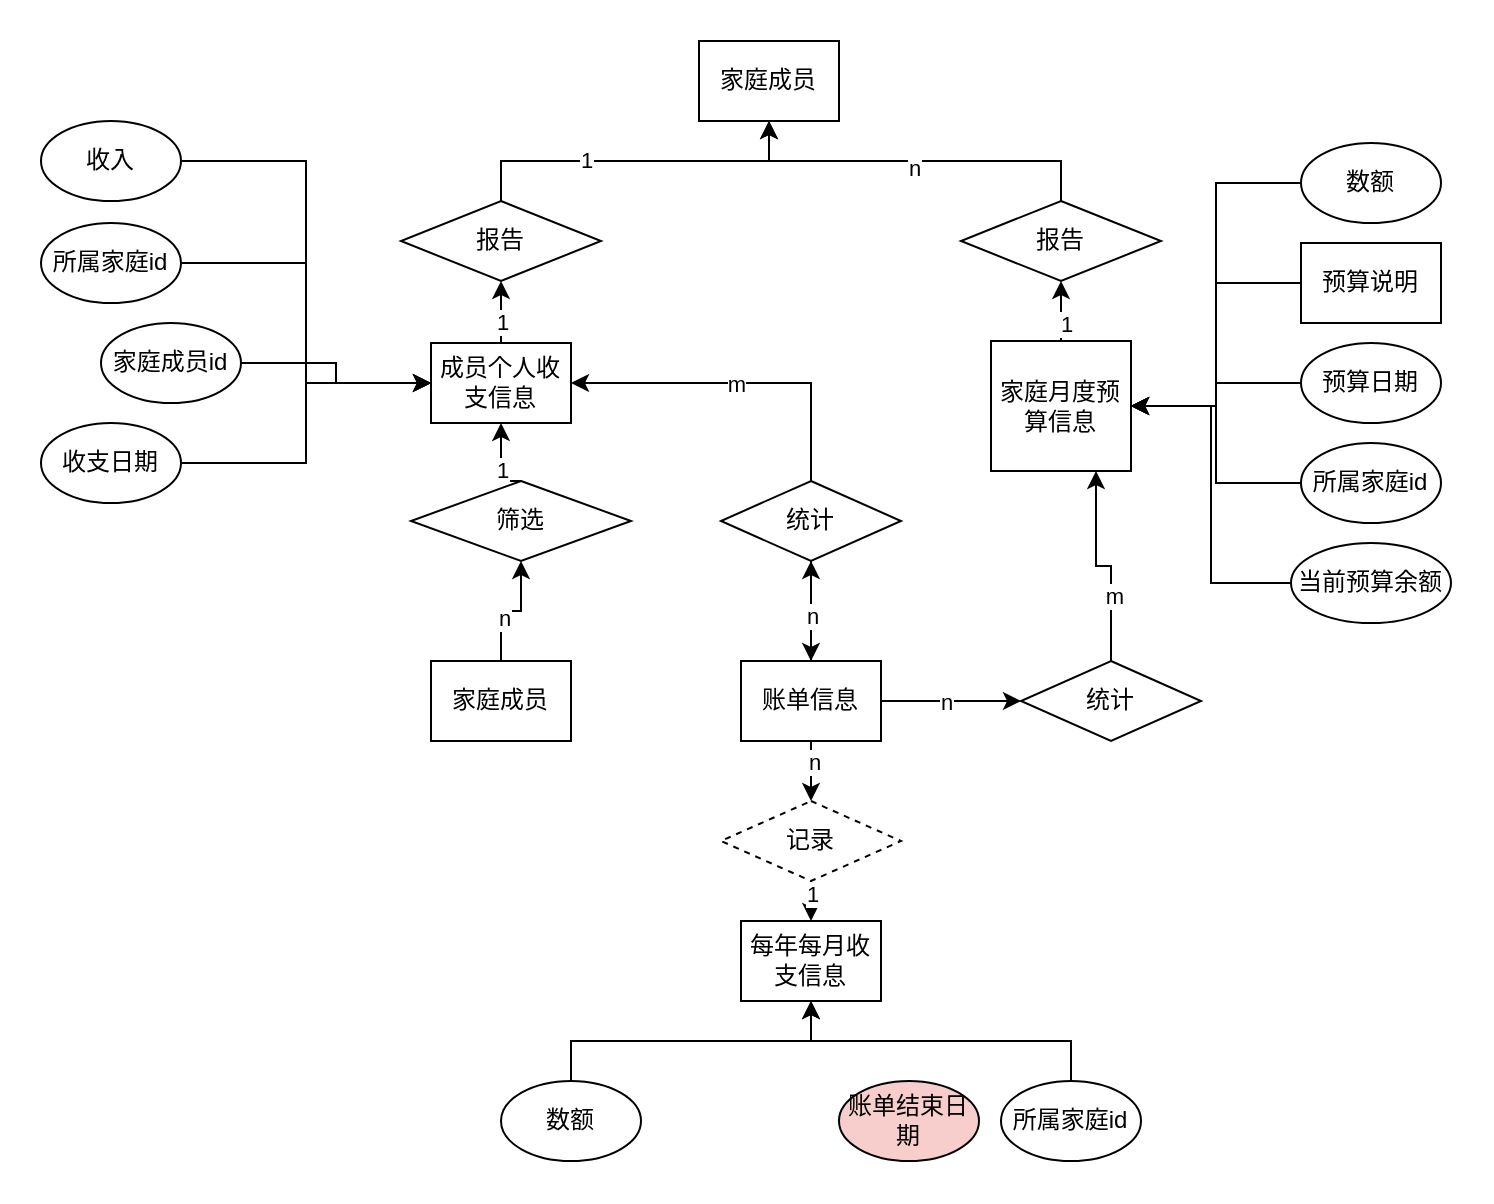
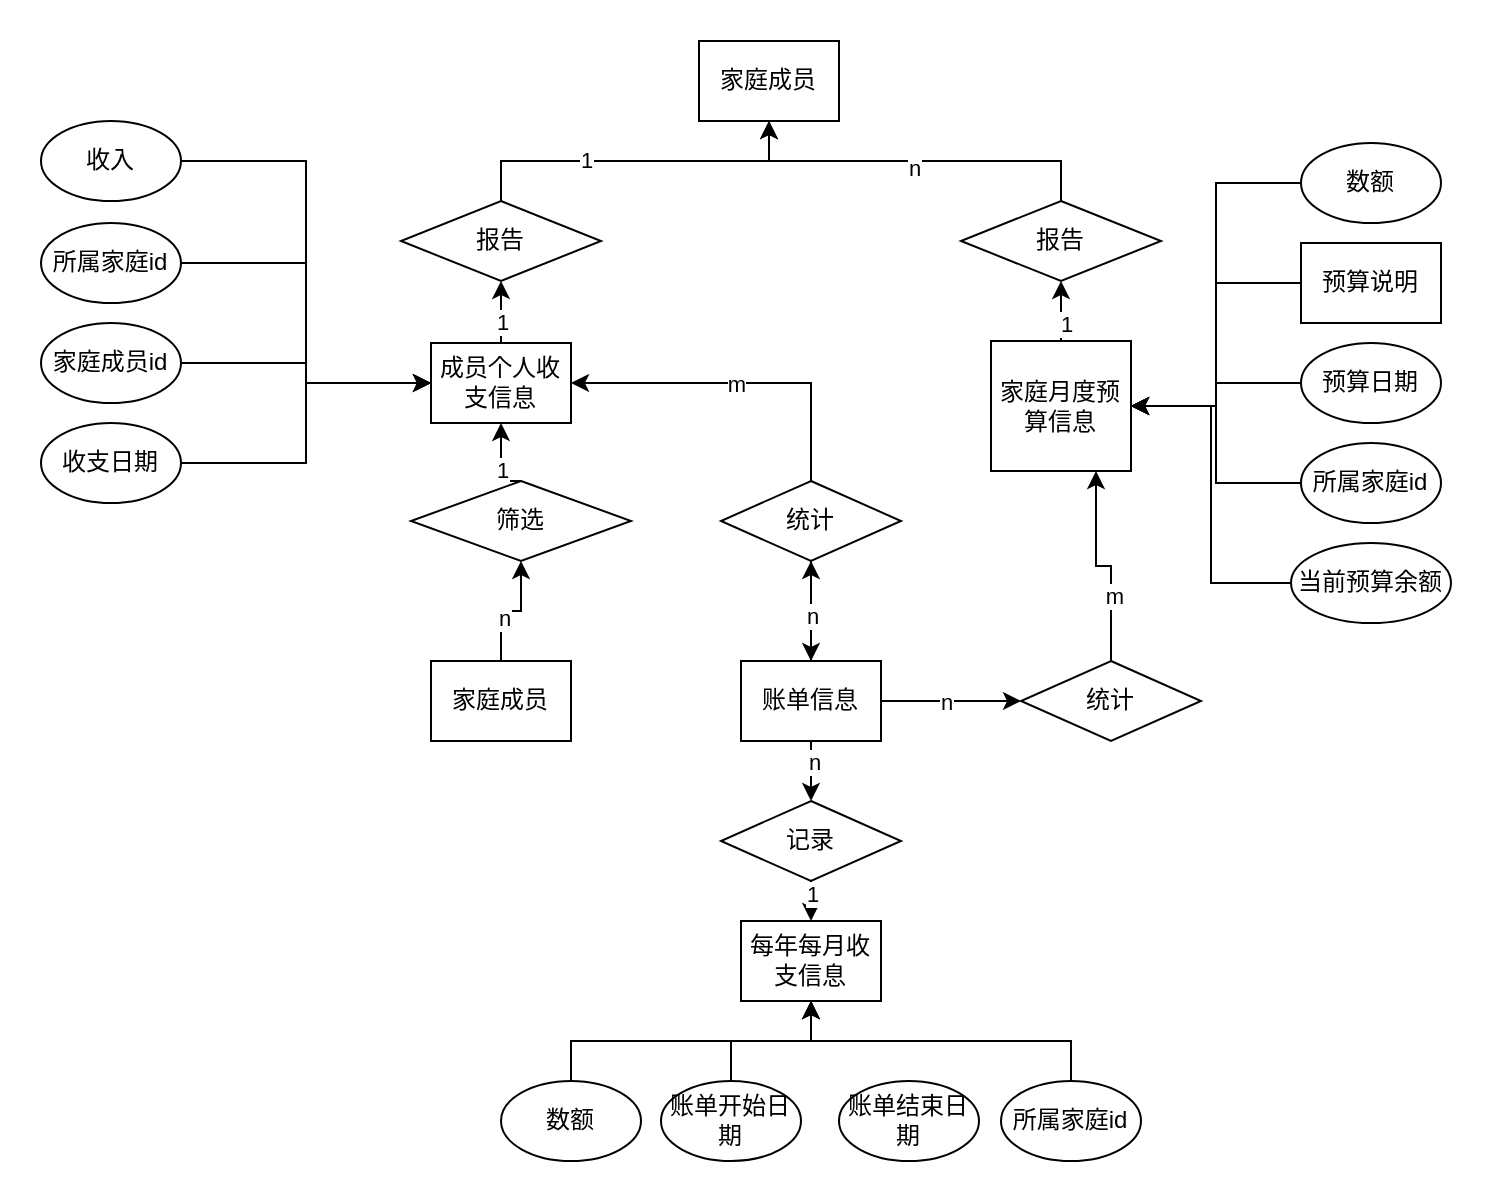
(171, 363) -> (111, 363)
(811, 841) -> (811, 841)
none -> (731, 1063)
none -> (731, 1121)
(909, 1121) -> (909, 1121)
